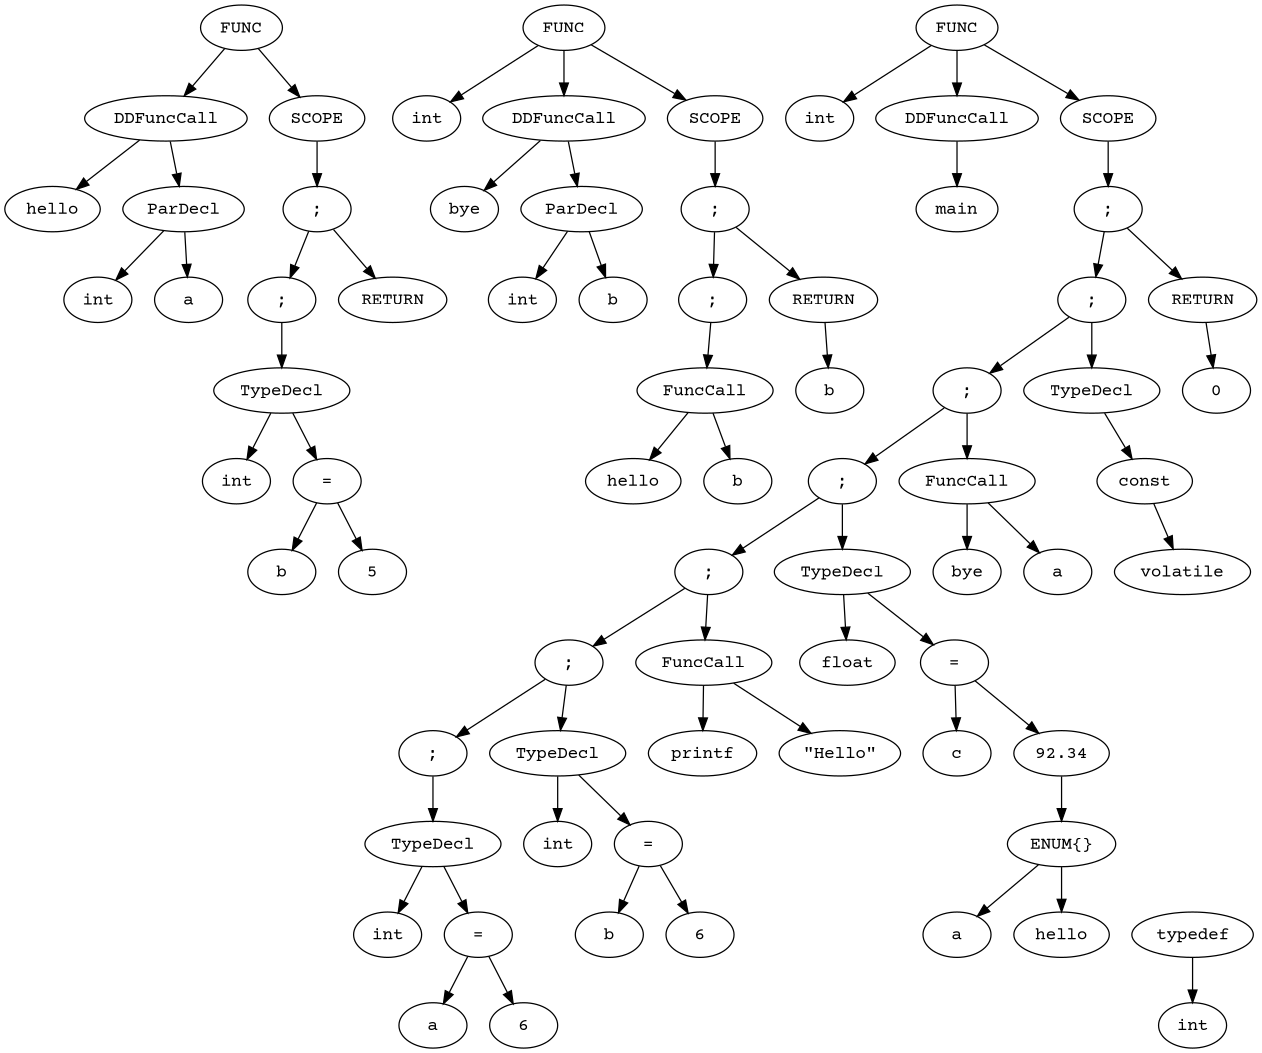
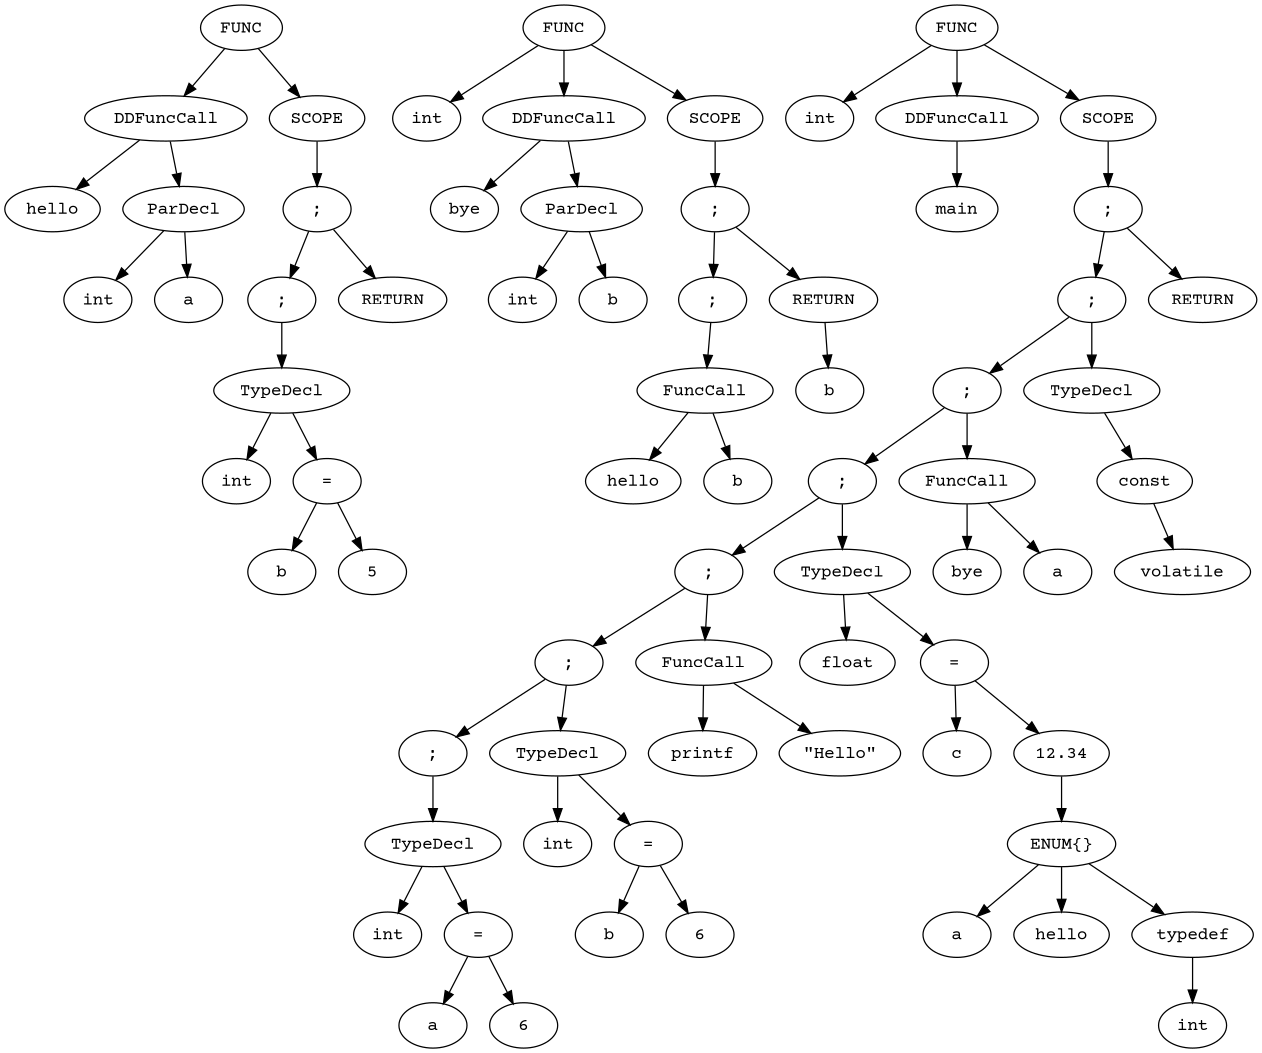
(1217, 391) -> none
(1062, 753) -> (1062, 753)
none -> (1121, 885)
